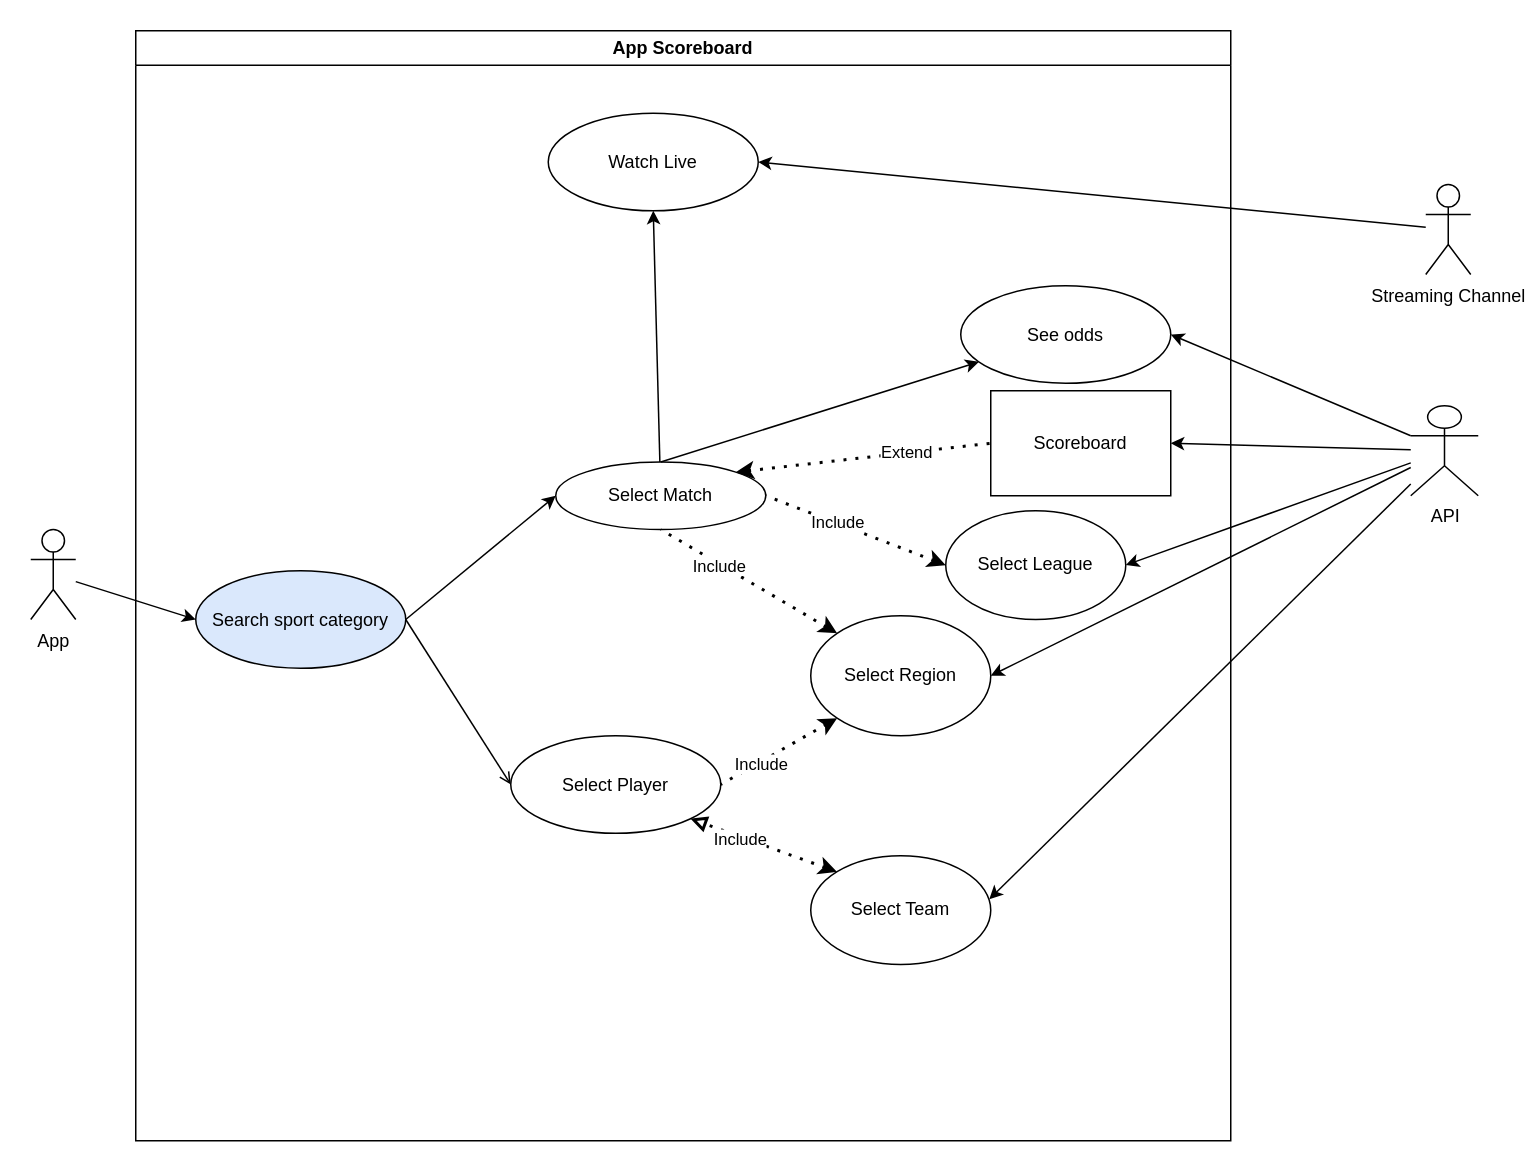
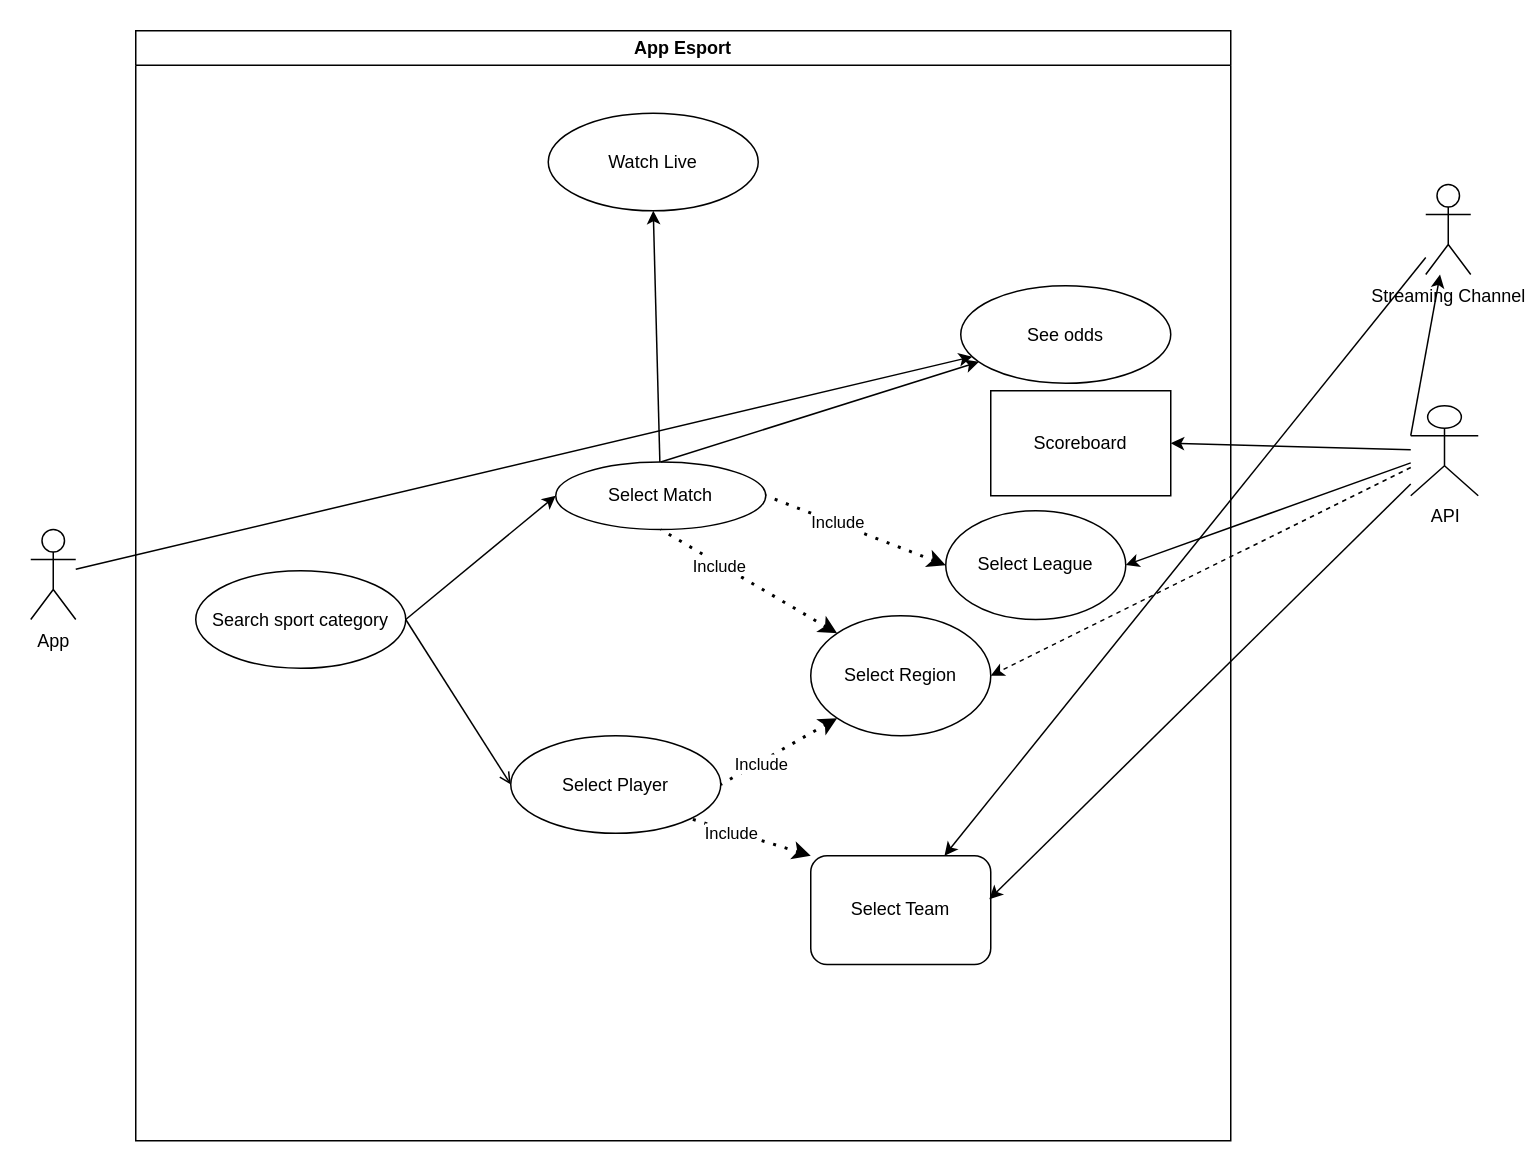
(683, 49) -> (683, 49)
(1097, 195) -> (1052, 722)
(1294, 387) -> (1425, 358)
(869, 457) -> none
(1284, 530) -> (1284, 530)
(131, 599) -> (519, 464)
(301, 620) -> (301, 620)
(766, 846) -> (745, 836)
(901, 910) -> (901, 910)
